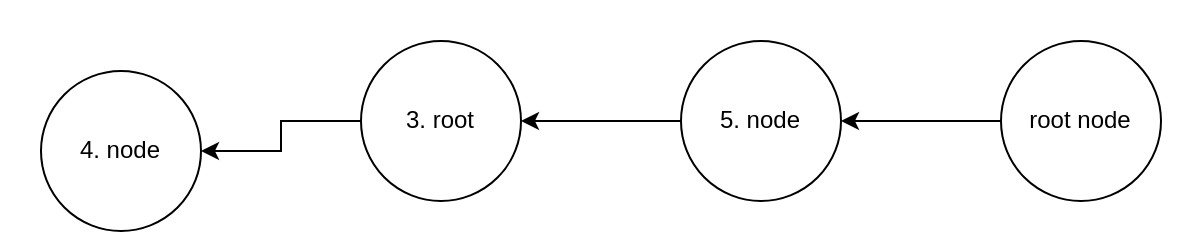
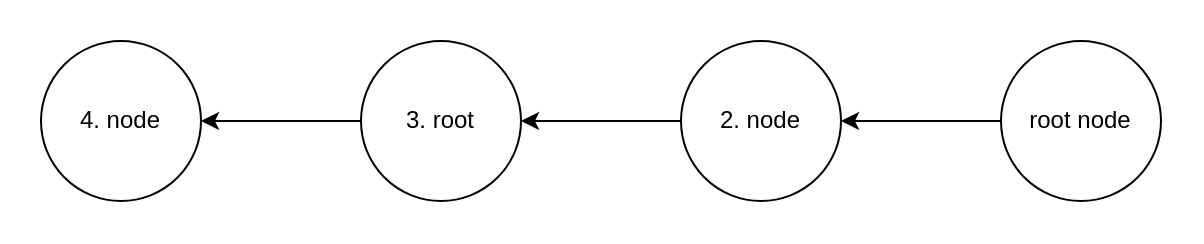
(761, 121) -> (761, 121)
(121, 151) -> (121, 121)
